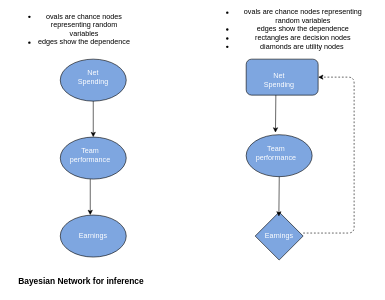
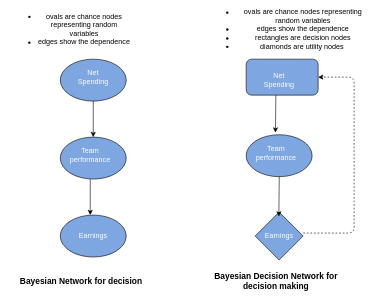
(81, 281) -> (81, 281)
none -> (276, 281)
